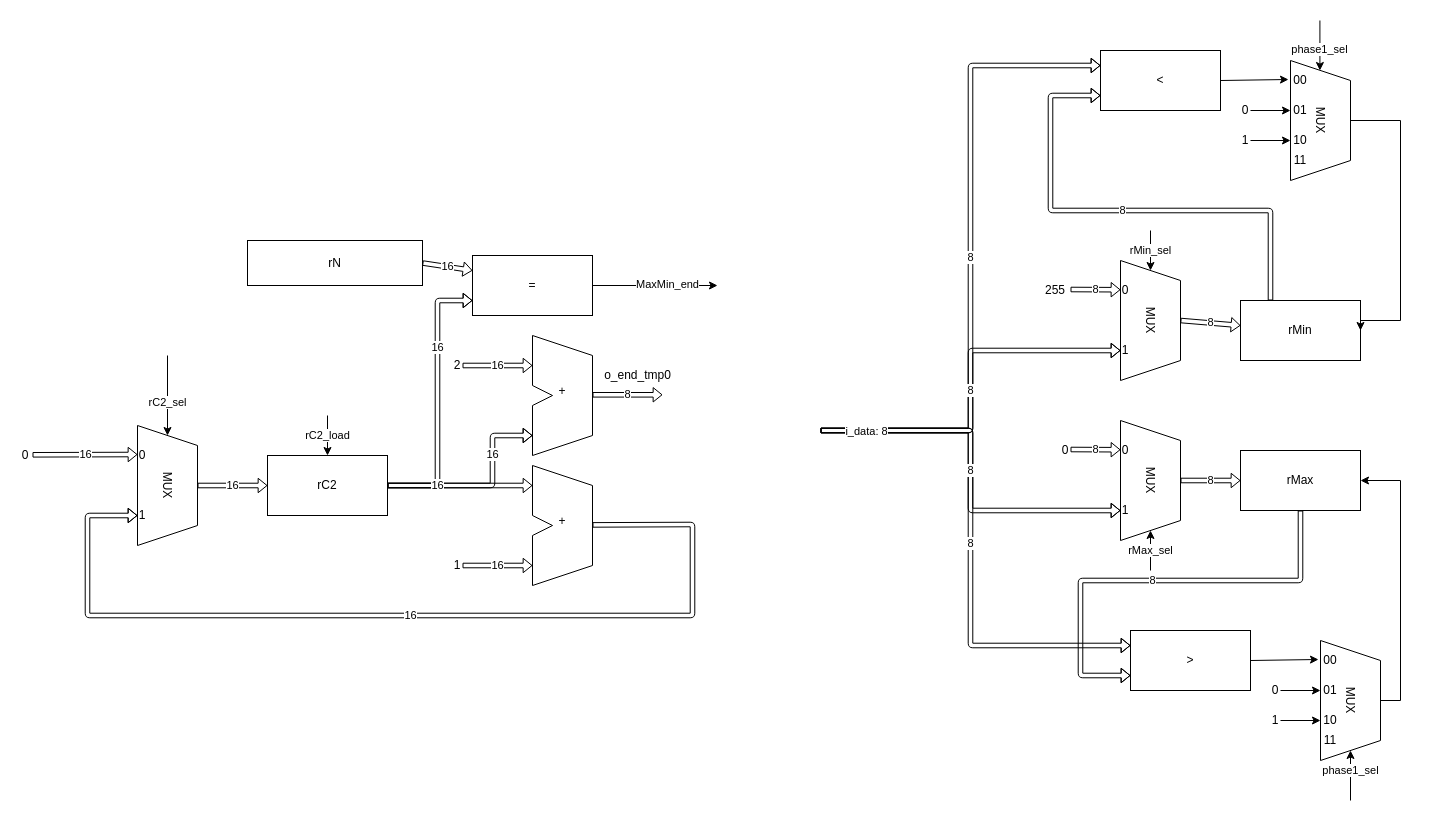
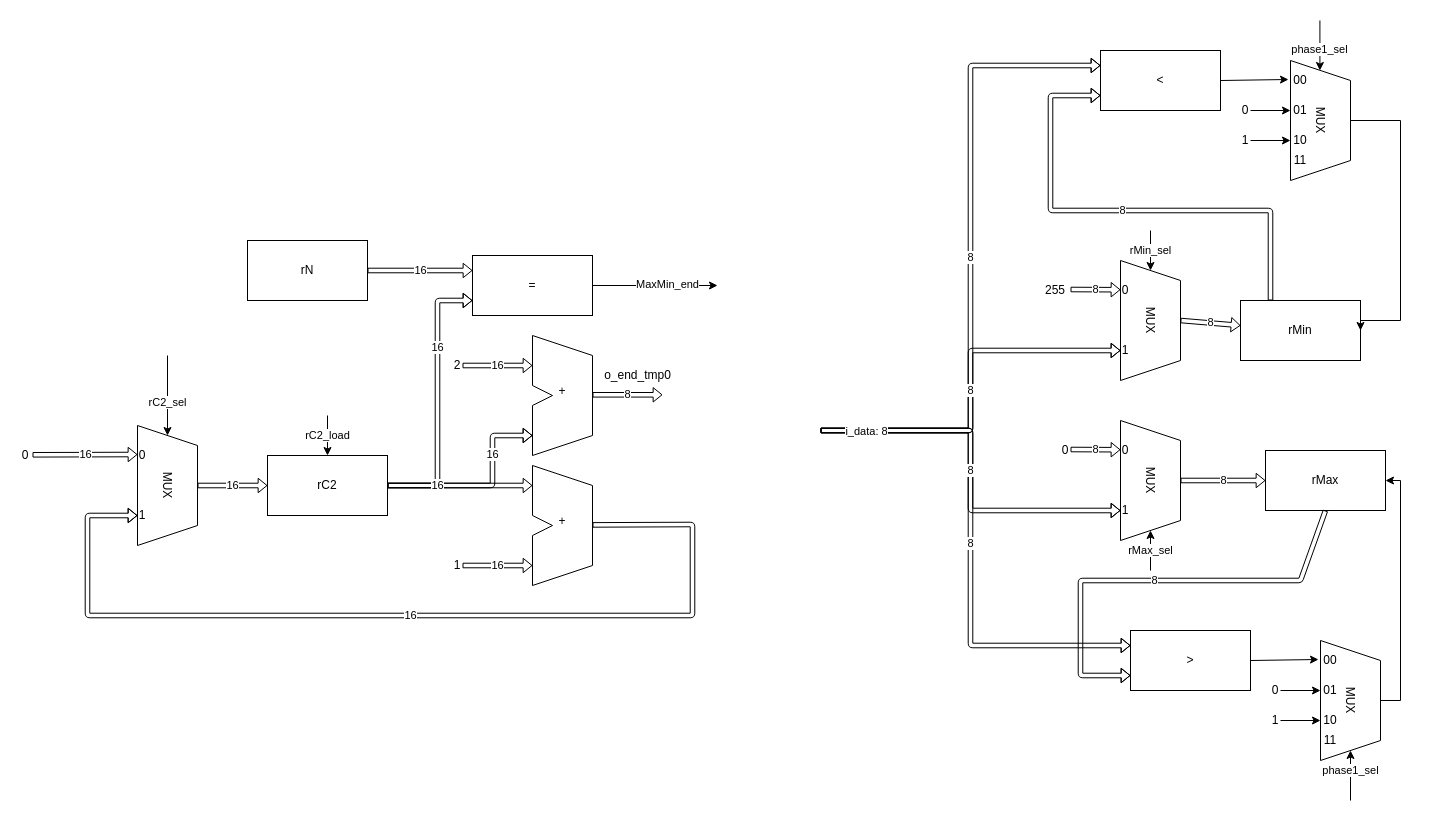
(335, 263) -> (308, 271)
(1301, 481) -> (1326, 481)
